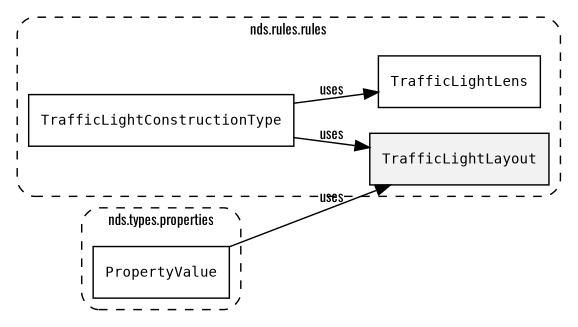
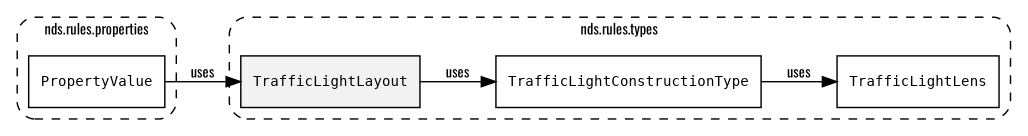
(289, 31) -> (620, 31)
(324, 142) -> (451, 82)
(161, 221) -> (97, 31)
